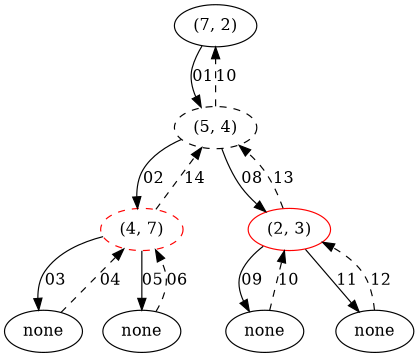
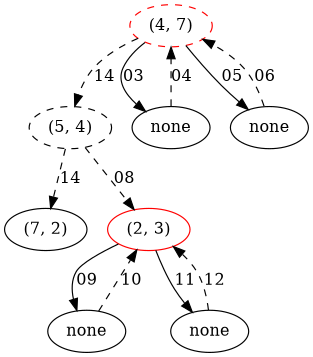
(192, 71) -> none
(227, 77) -> (71, 179)
(149, 161) -> none
(269, 178) -> none
(236, 179) -> (106, 174)
